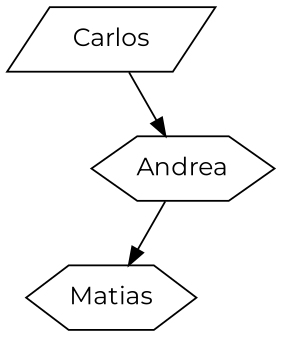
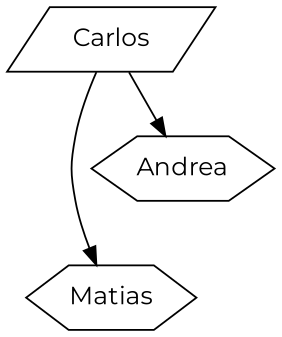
(152, 225) -> (72, 159)
